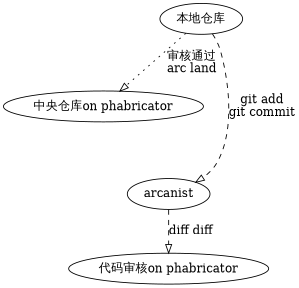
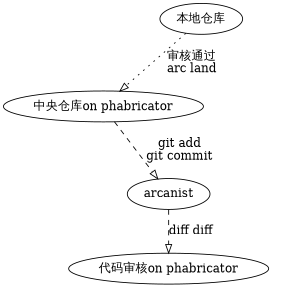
(229, 108) -> (133, 147)
